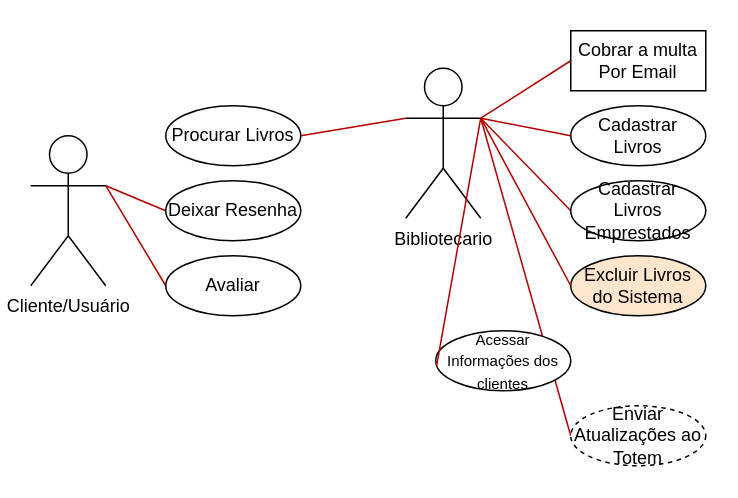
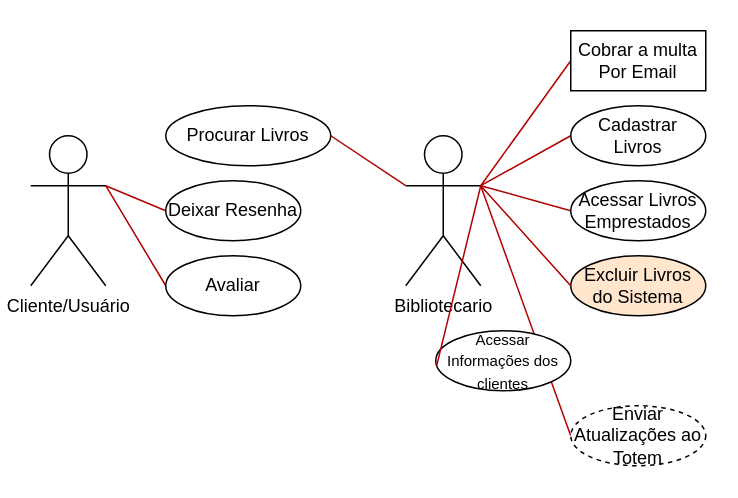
(233, 136) -> (248, 136)
(443, 143) -> (443, 211)
(638, 211) -> (638, 211)
